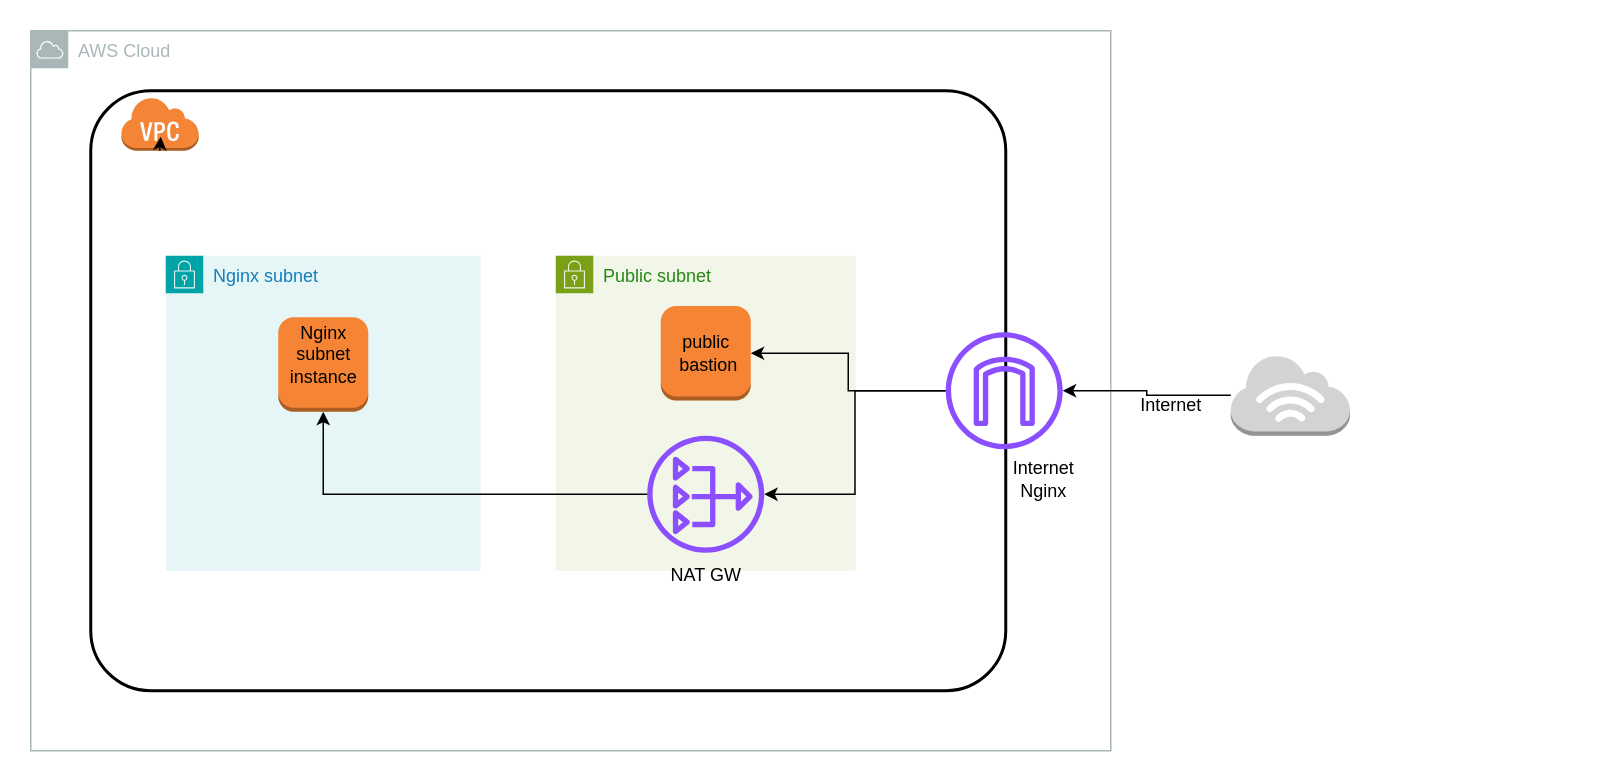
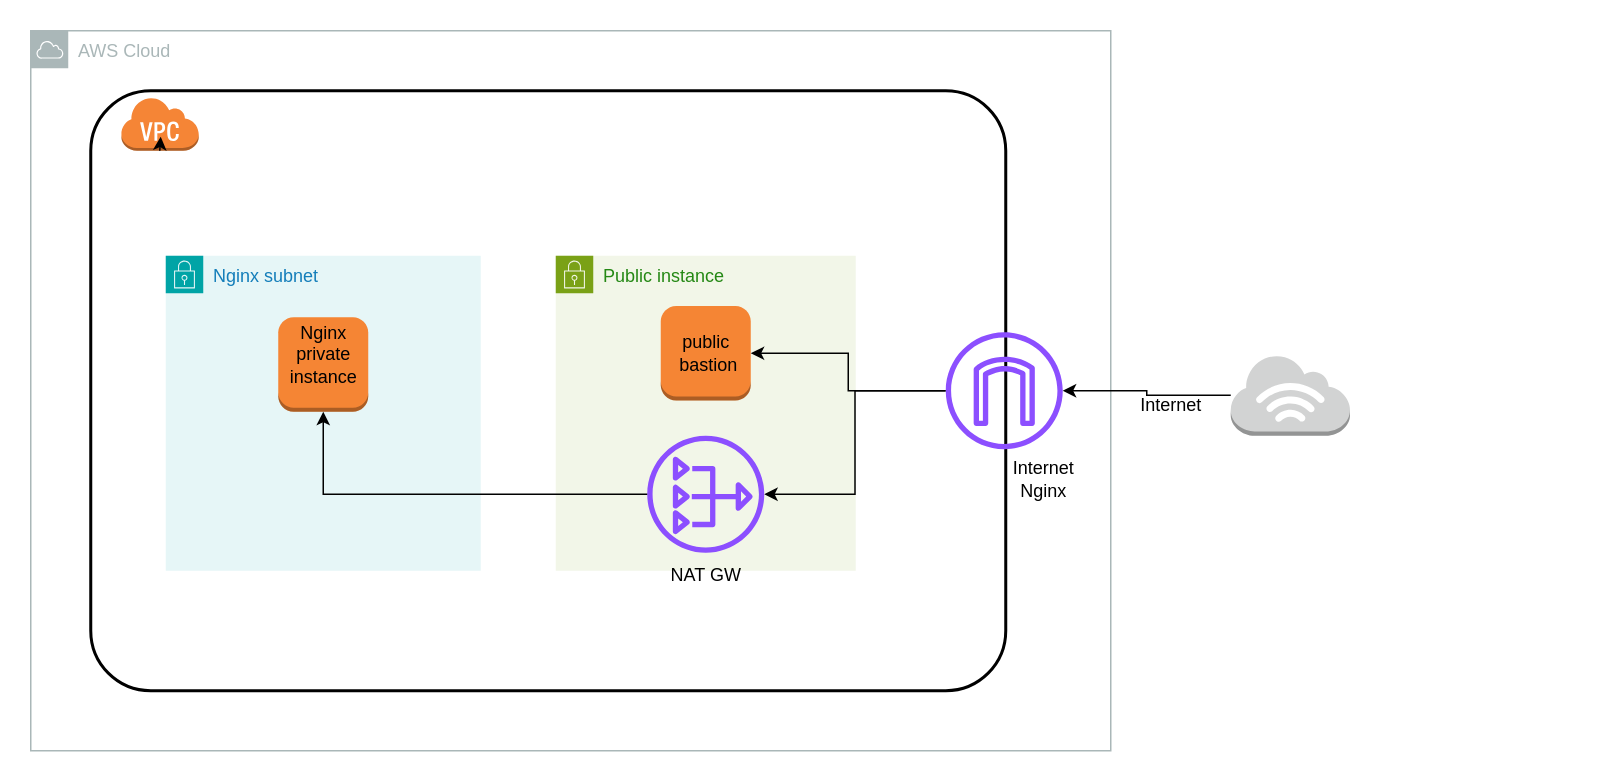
(662, 277) -> (670, 277)
(324, 355) -> (324, 355)
